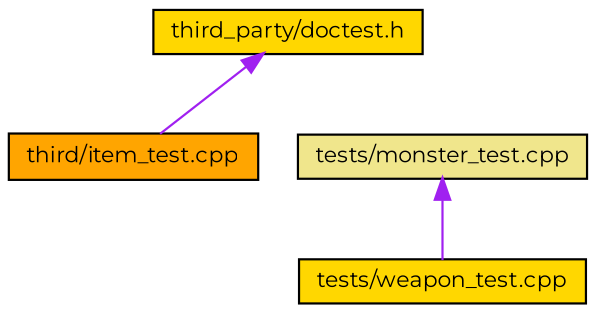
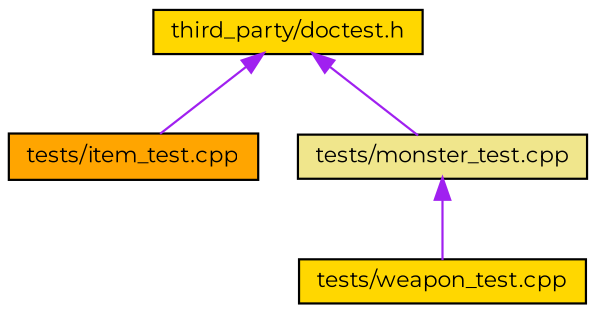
none -> (374, 101)
(134, 157) -> (134, 157)
